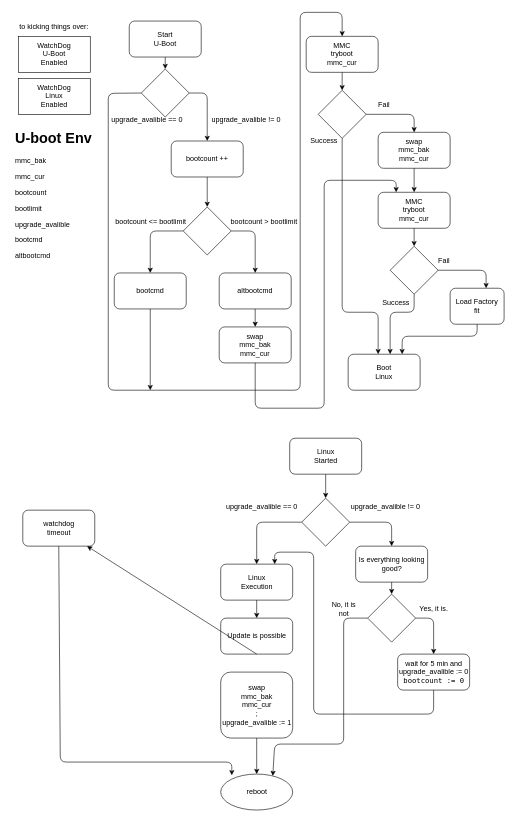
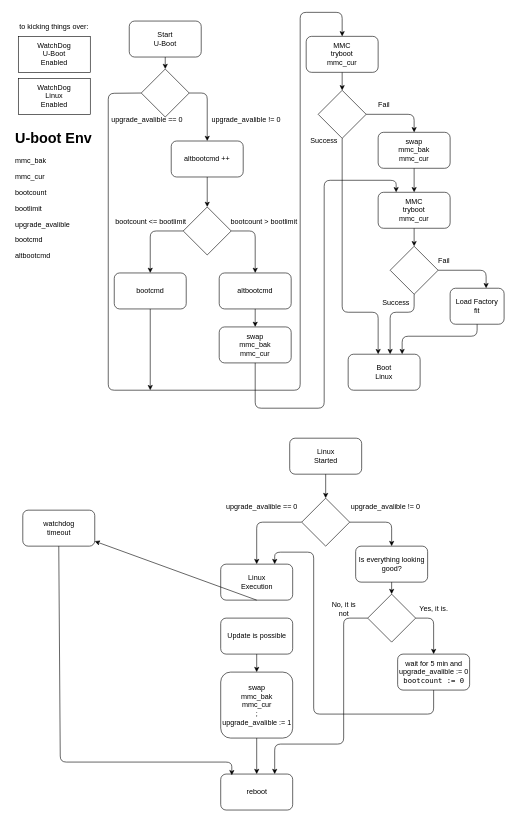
(207, 159) -> (207, 159)
(159, 592) -> (257, 666)
(257, 612) -> (177, 571)
(257, 792) -> (257, 792)
